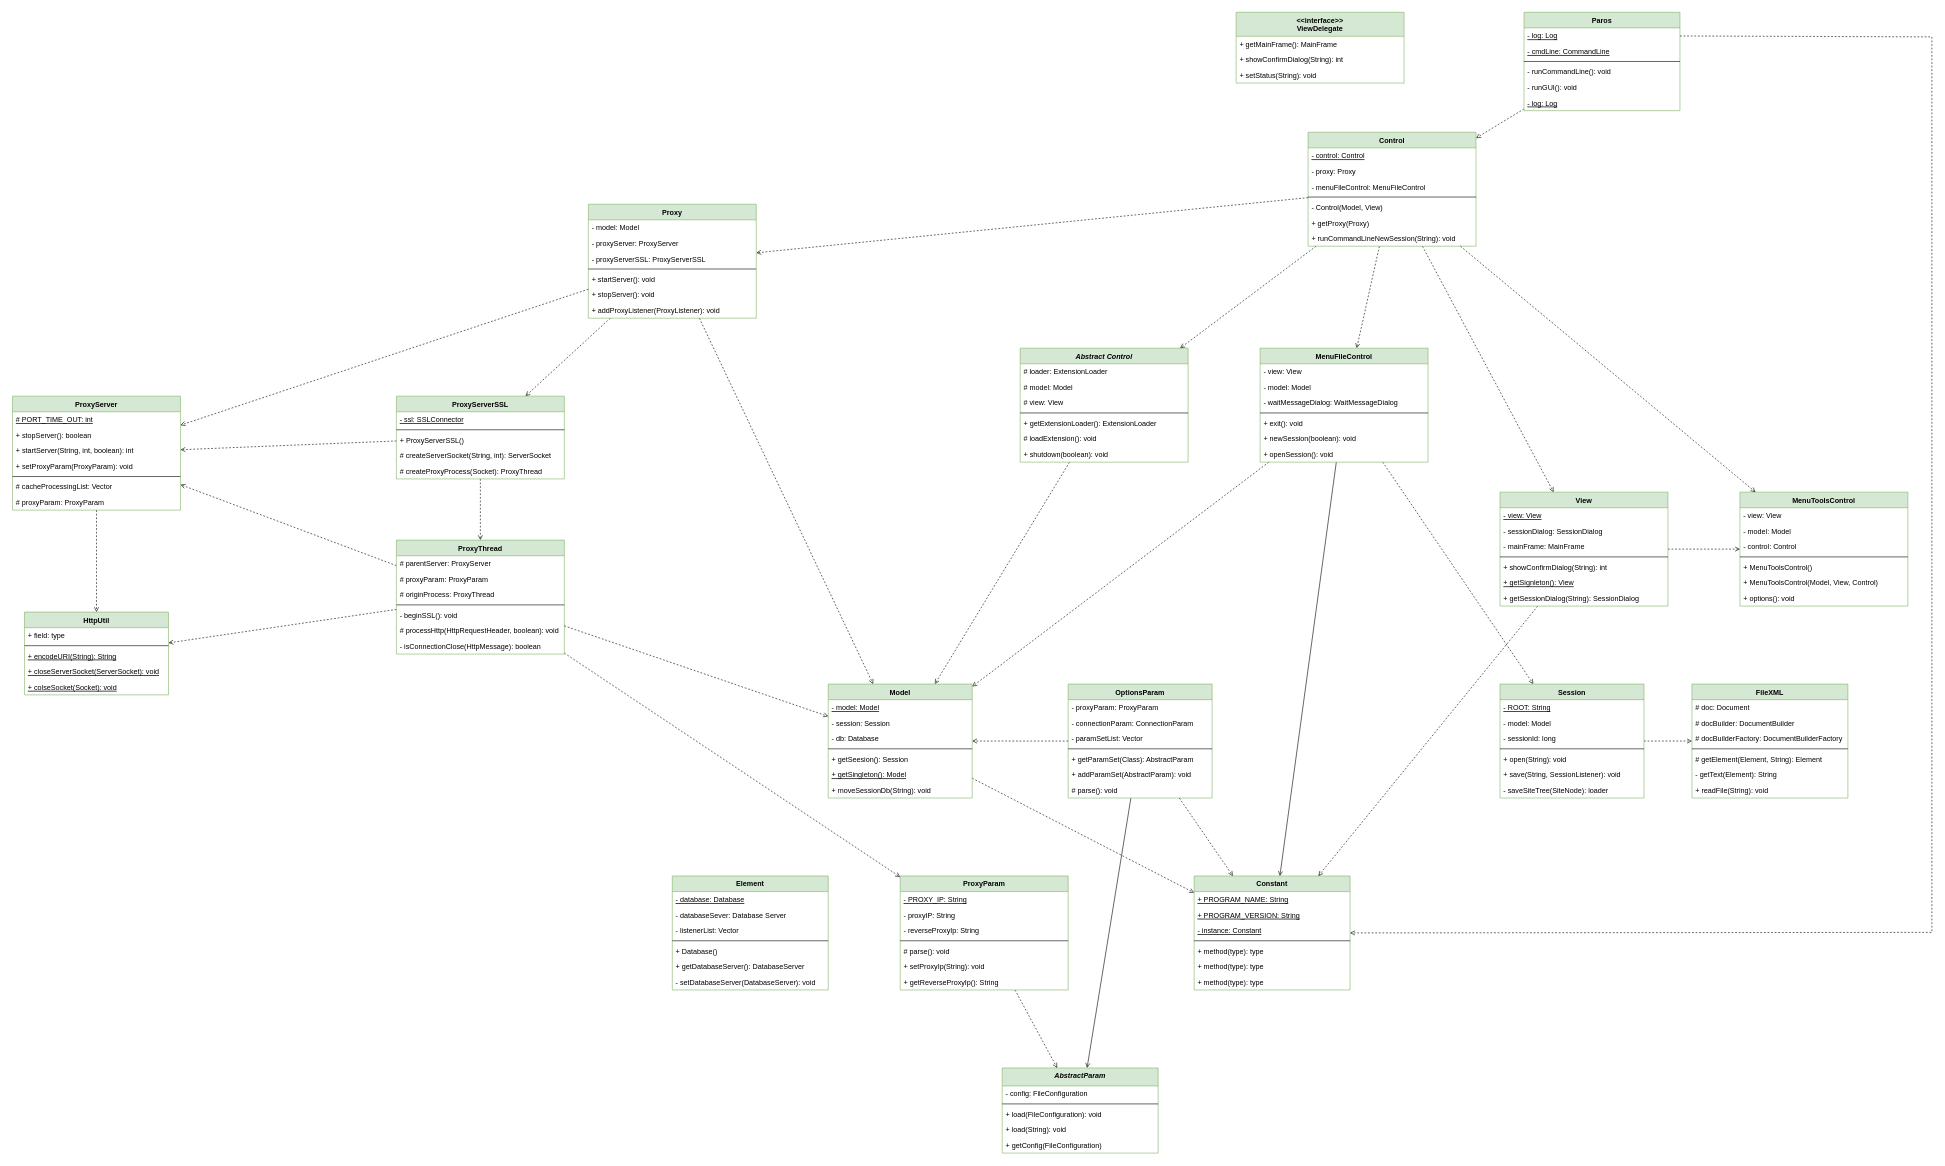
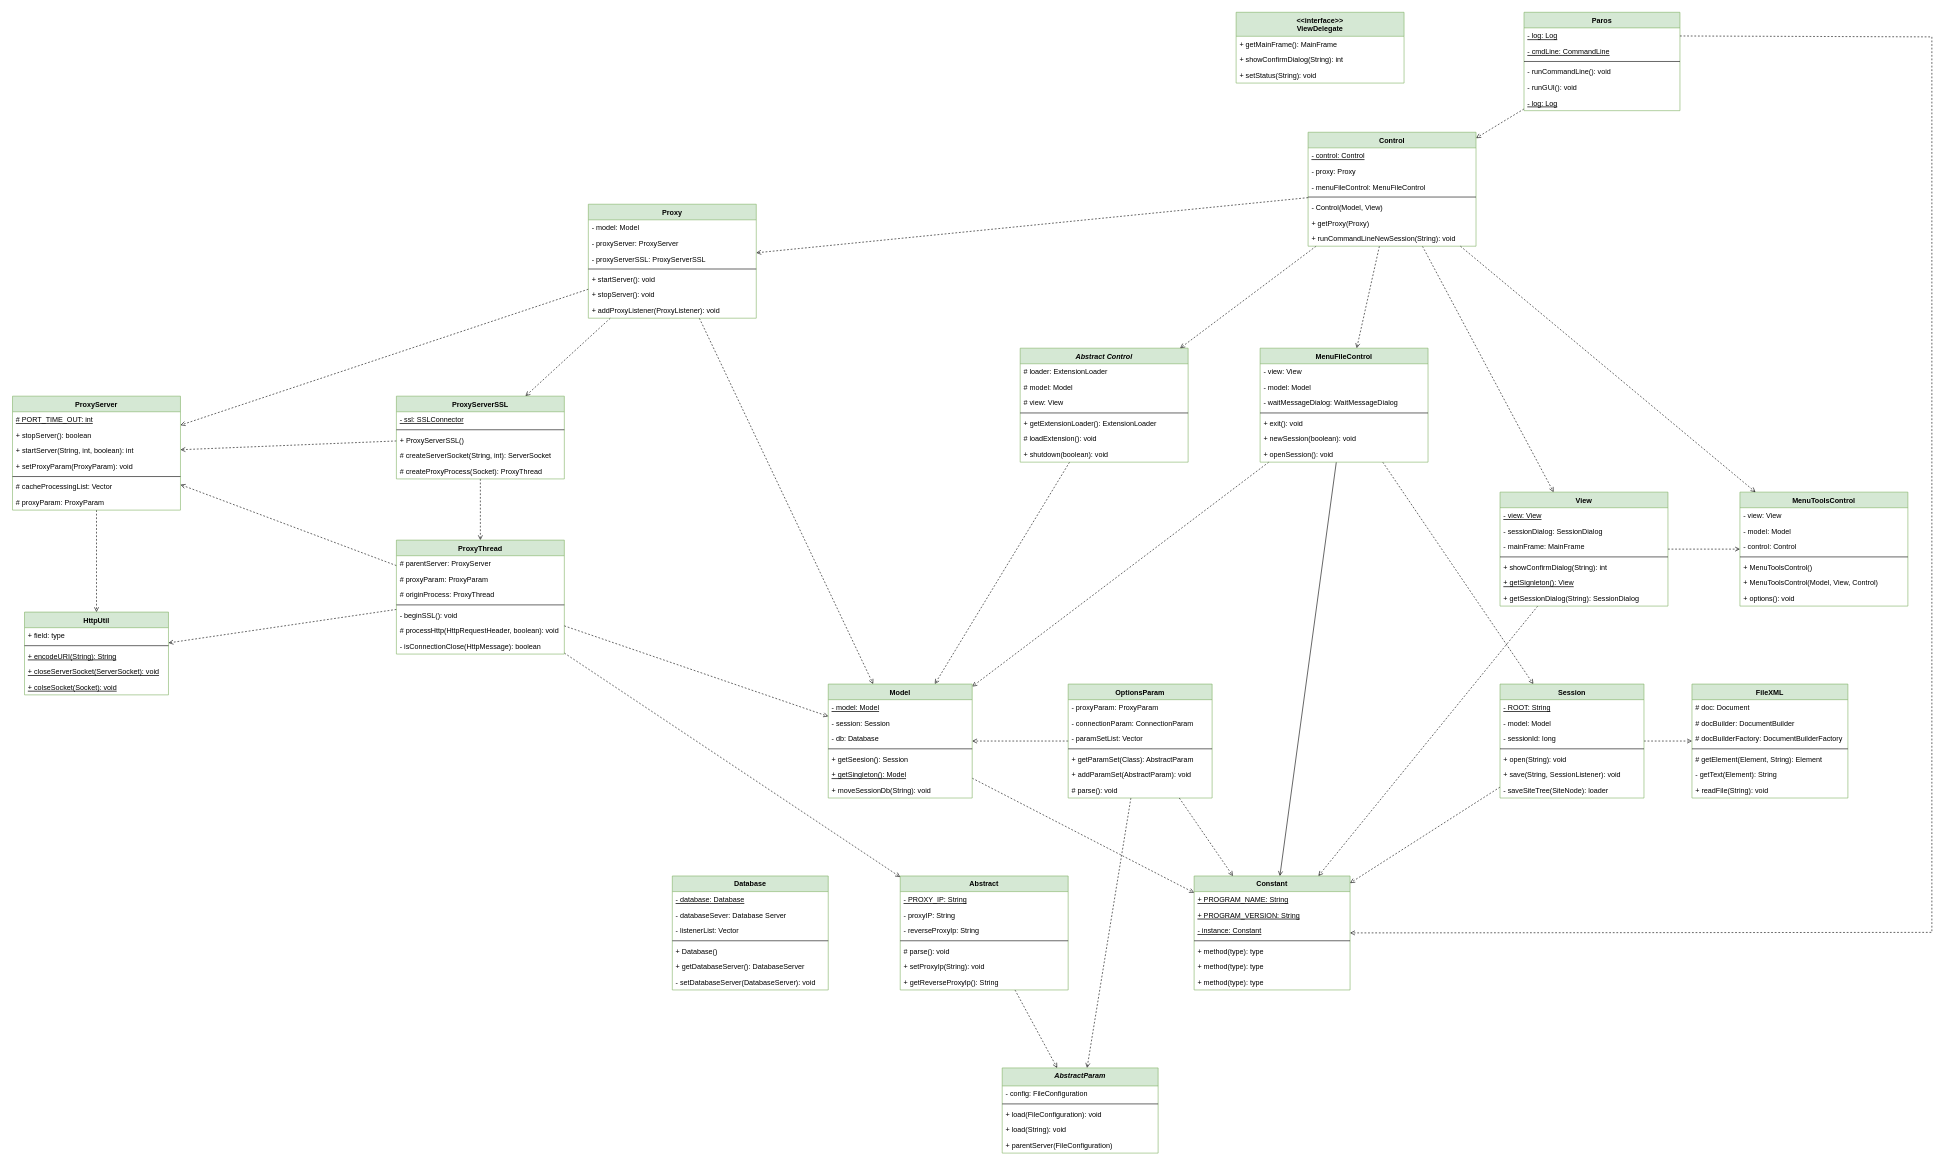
none -> (1425, 836)
(750, 884) -> (750, 884)
(984, 884) -> (984, 884)
(1109, 933) -> (1109, 933)
(1060, 1146) -> (1067, 1146)
